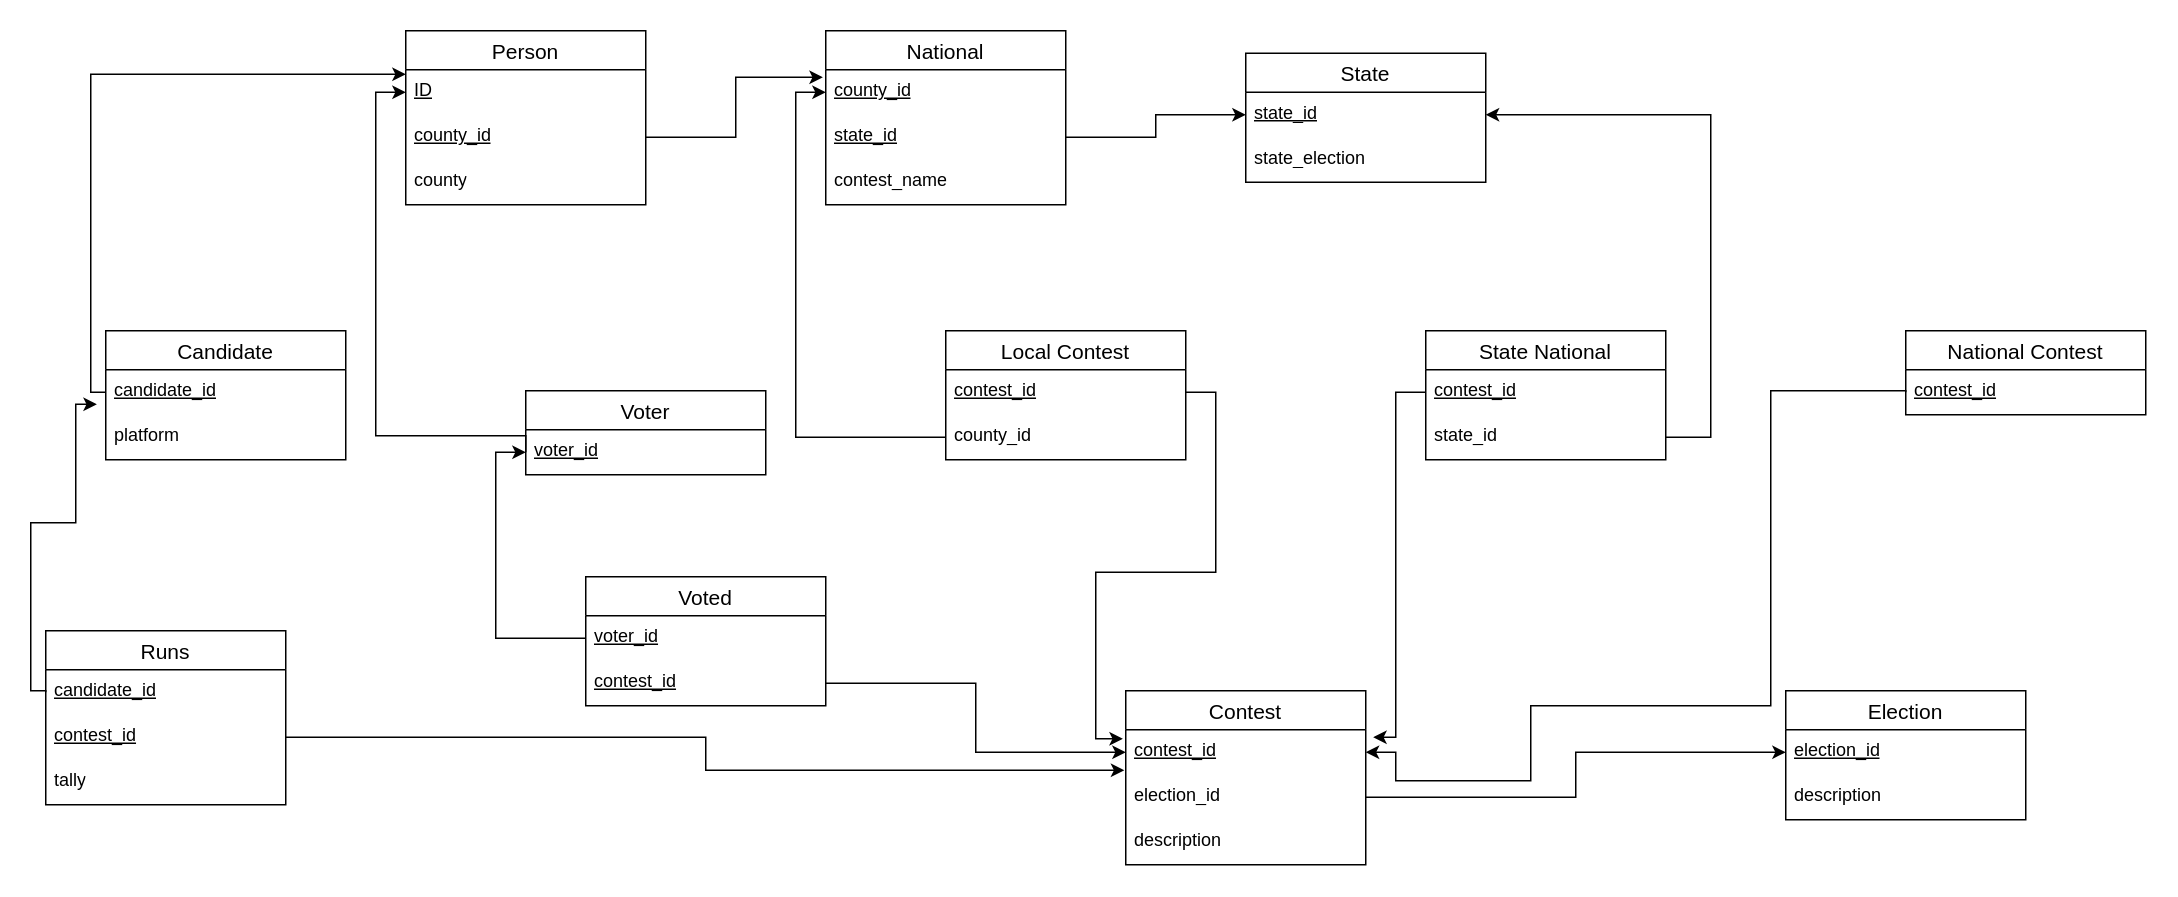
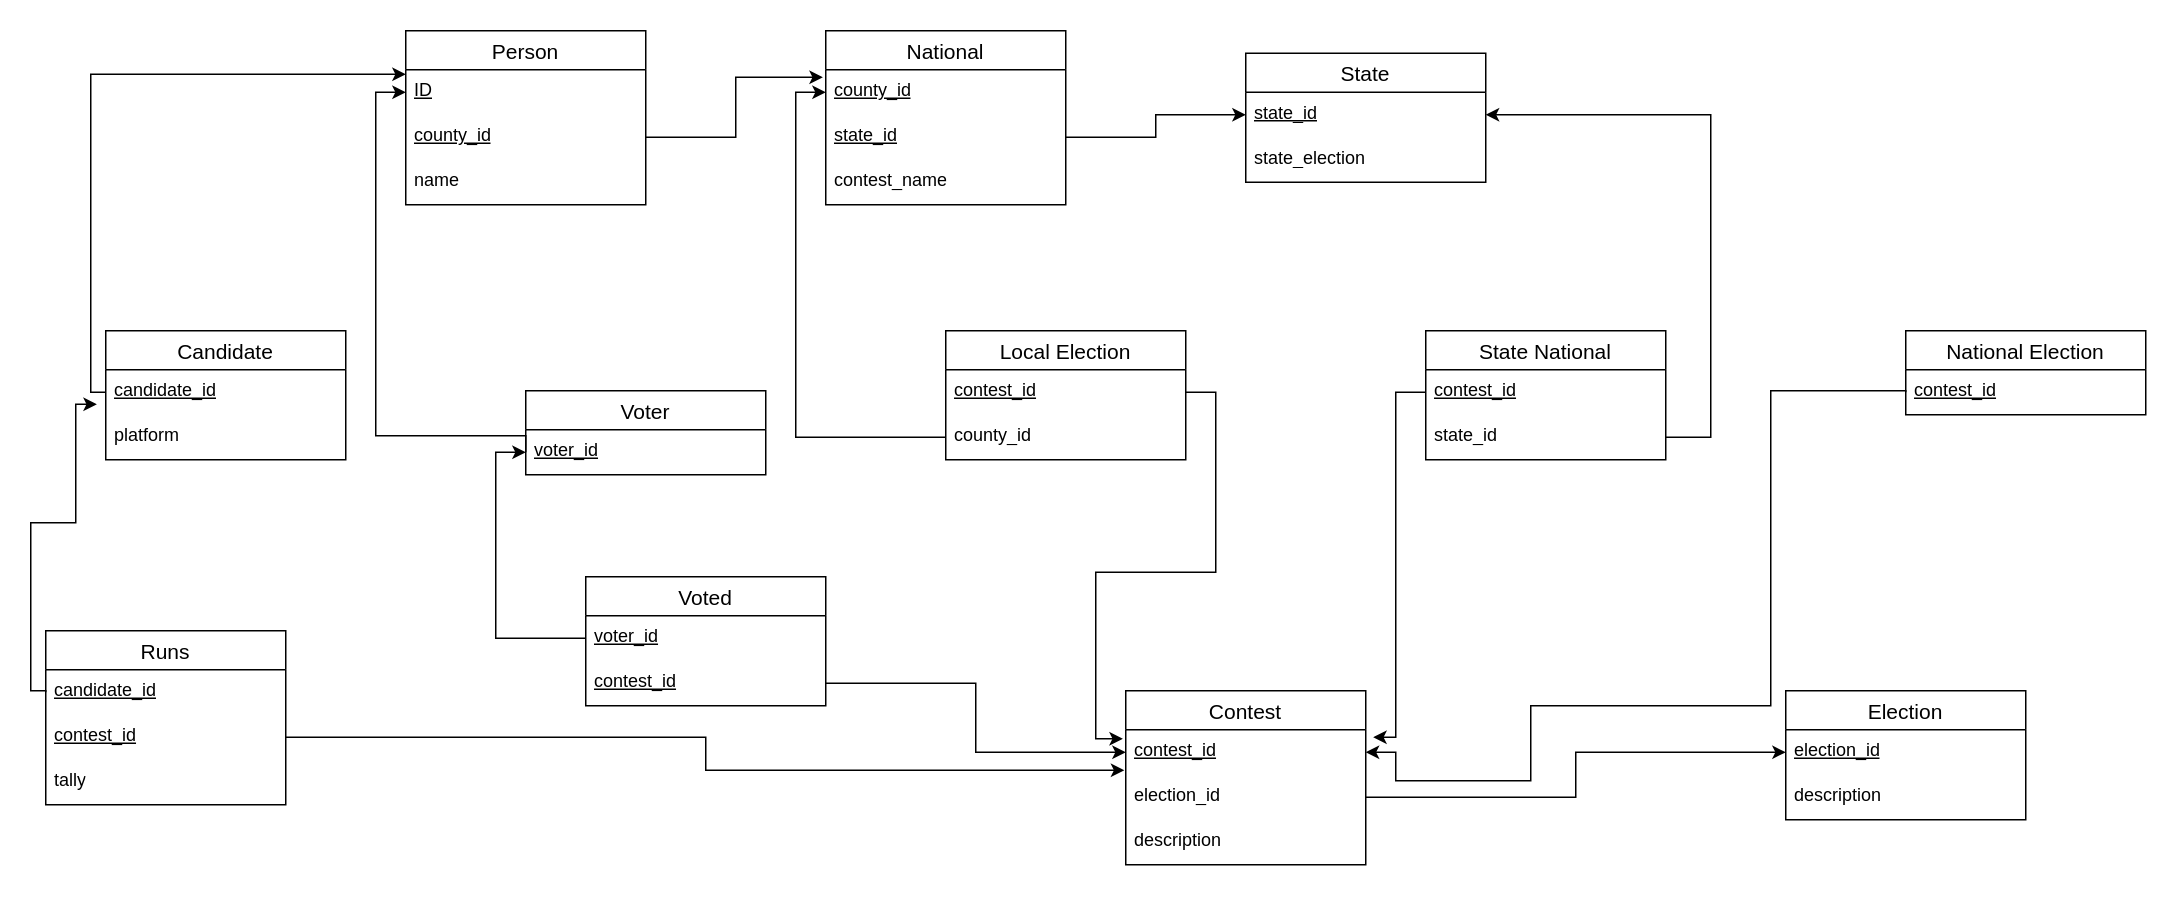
(445, 181) -> (435, 181)
(1065, 352) -> (1065, 352)
(2025, 352) -> (2025, 352)
